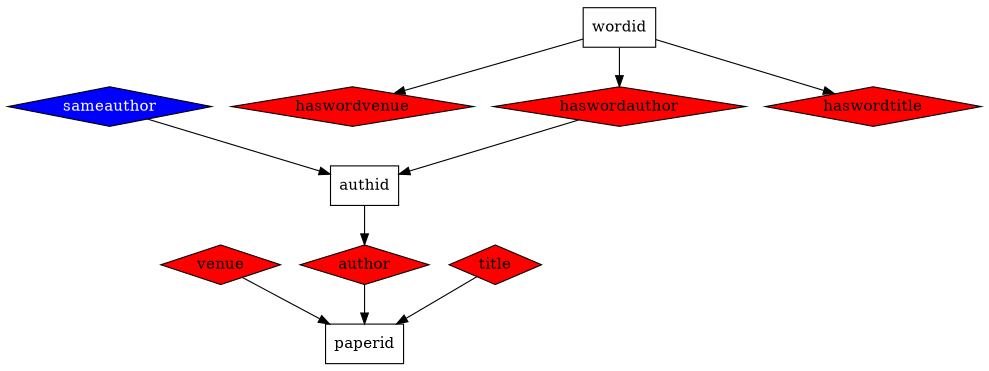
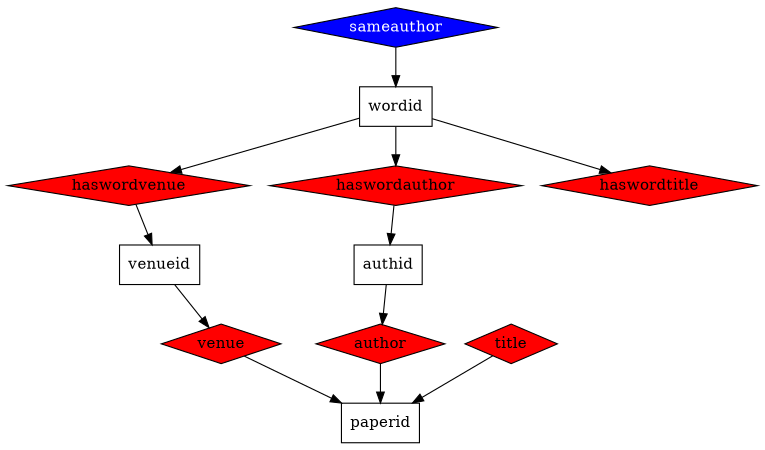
(234, 145) -> (396, 62)
none -> (160, 265)
